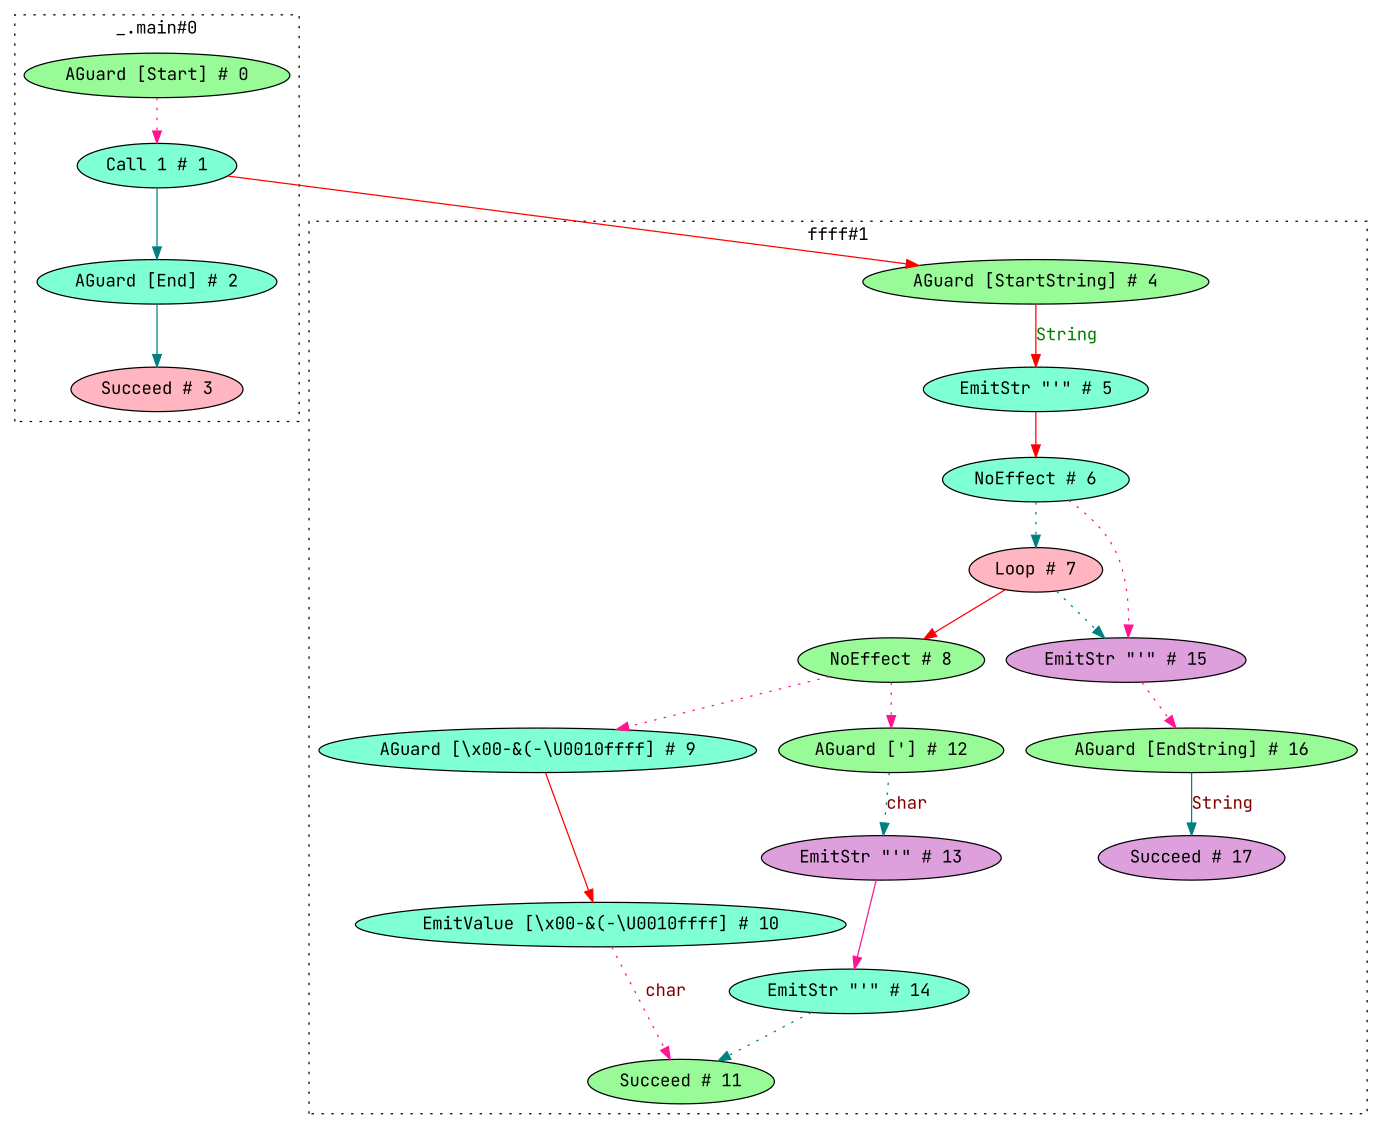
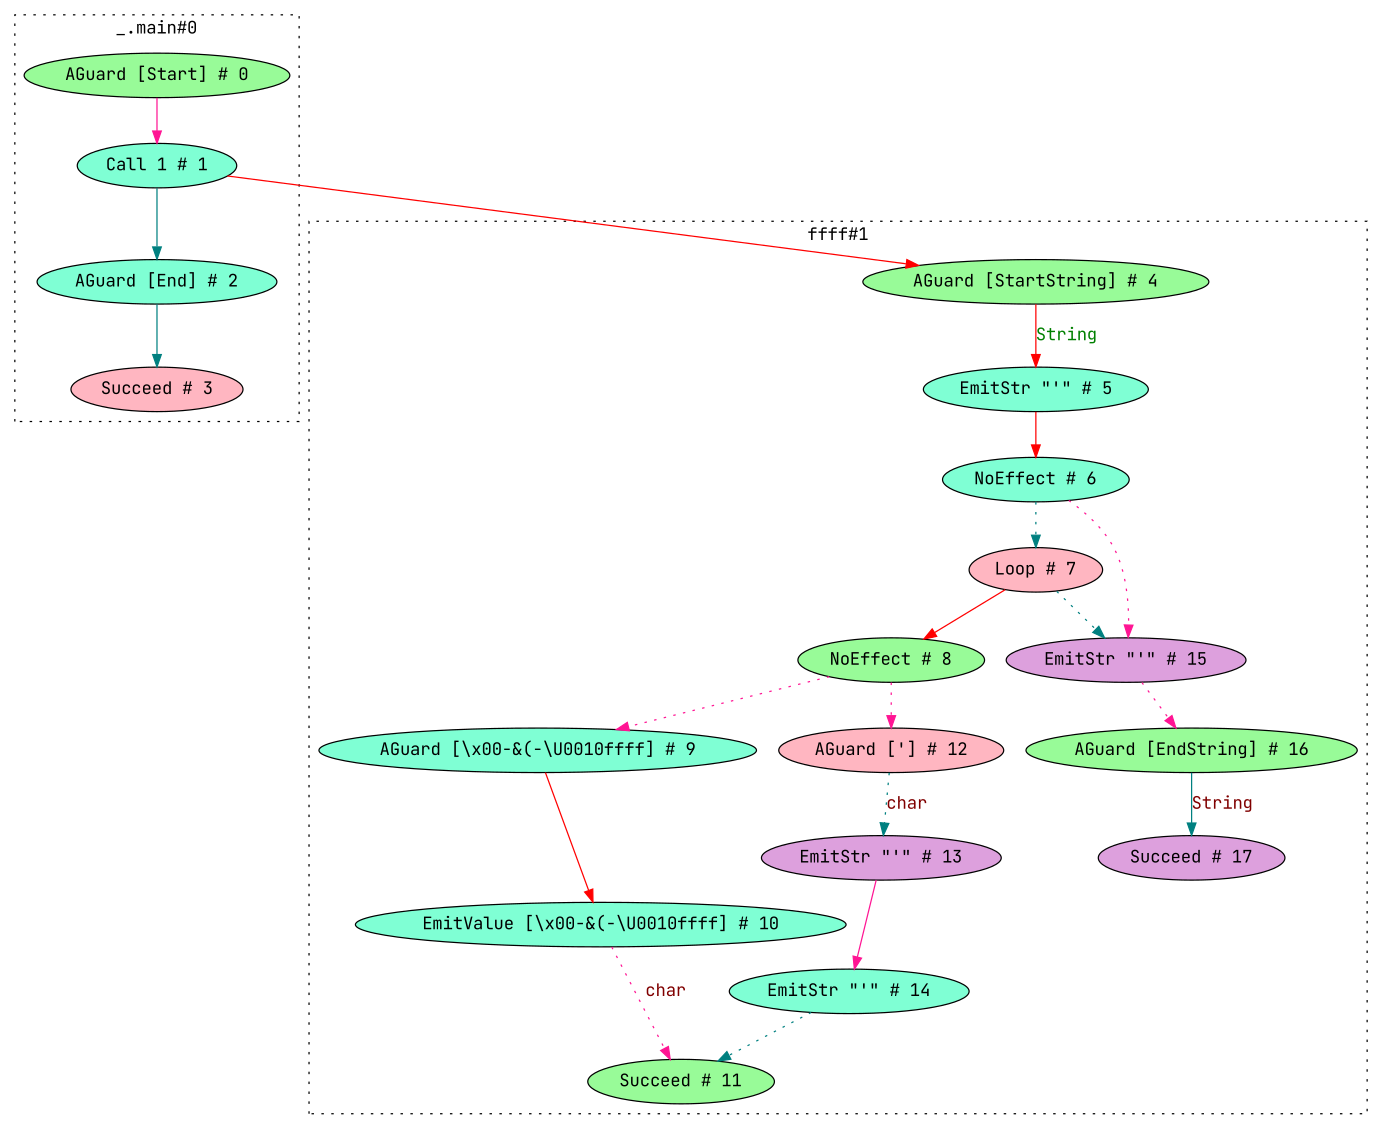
(157, 114) -> (157, 114)
(891, 750) -> (891, 750)
